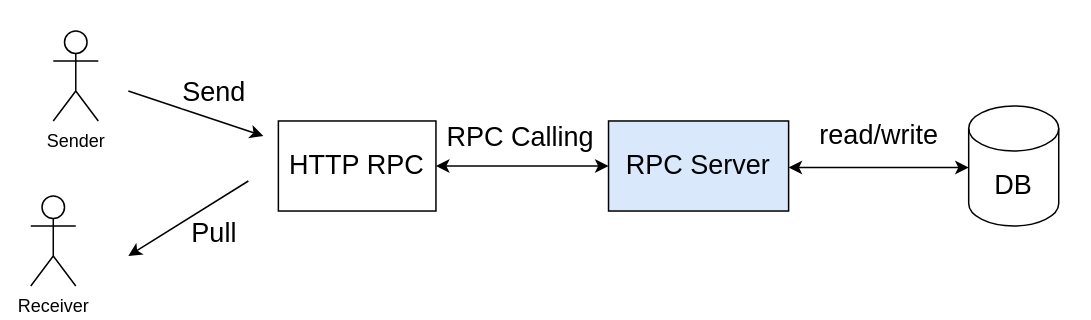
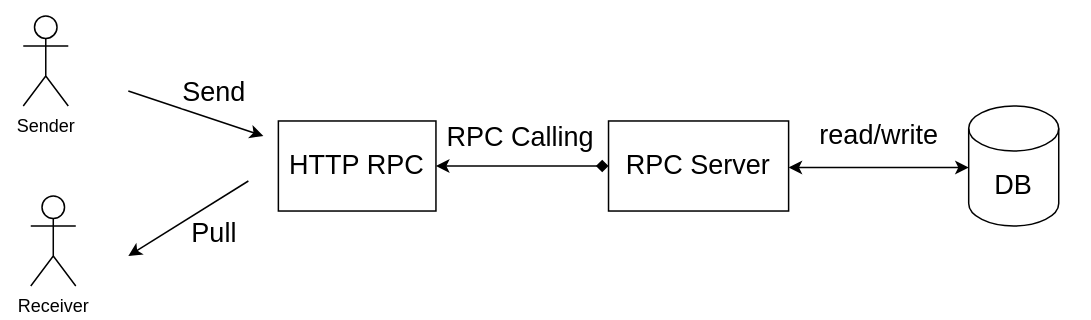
(76, 76) -> (46, 61)
(597, 166) -> (596, 166)
(698, 166) -> (698, 166)
